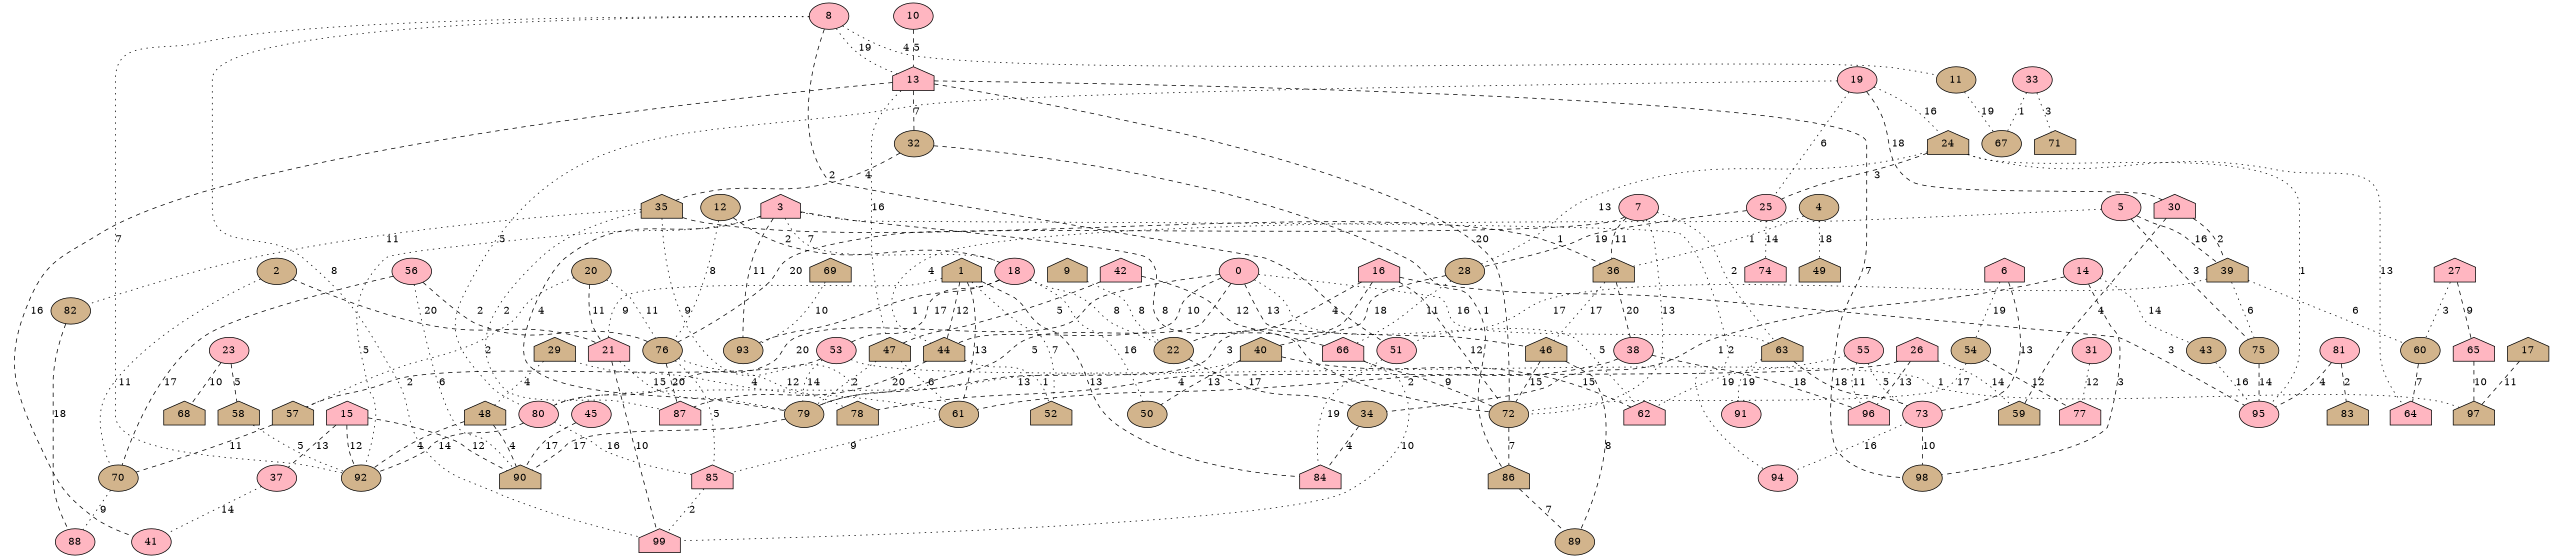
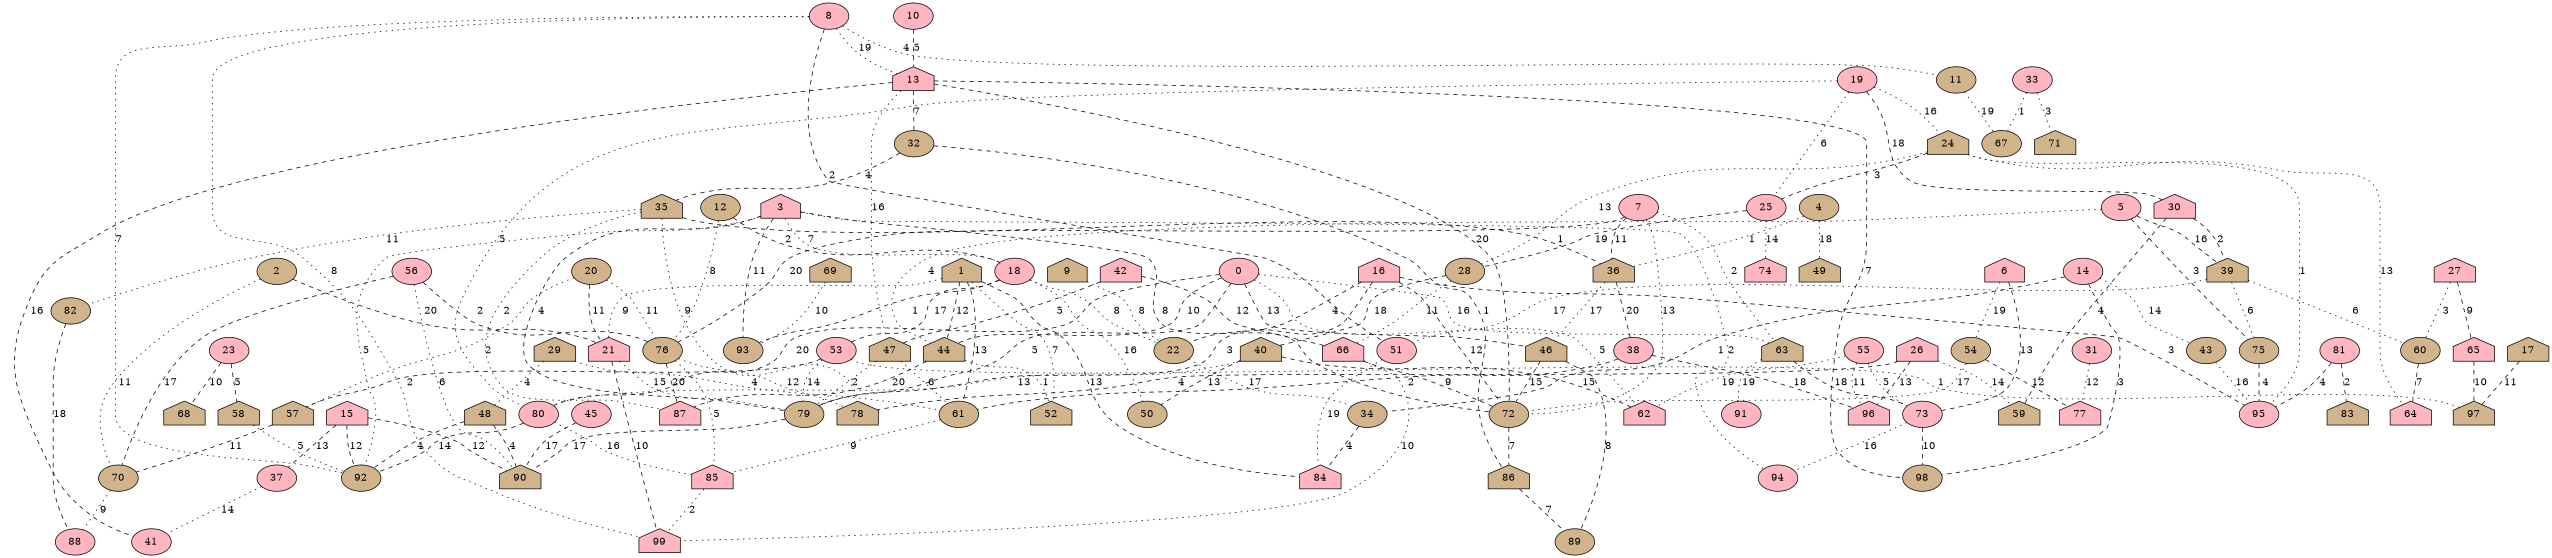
(2266, 382) -> (2266, 382)
(1267, 392) -> (1267, 392)
